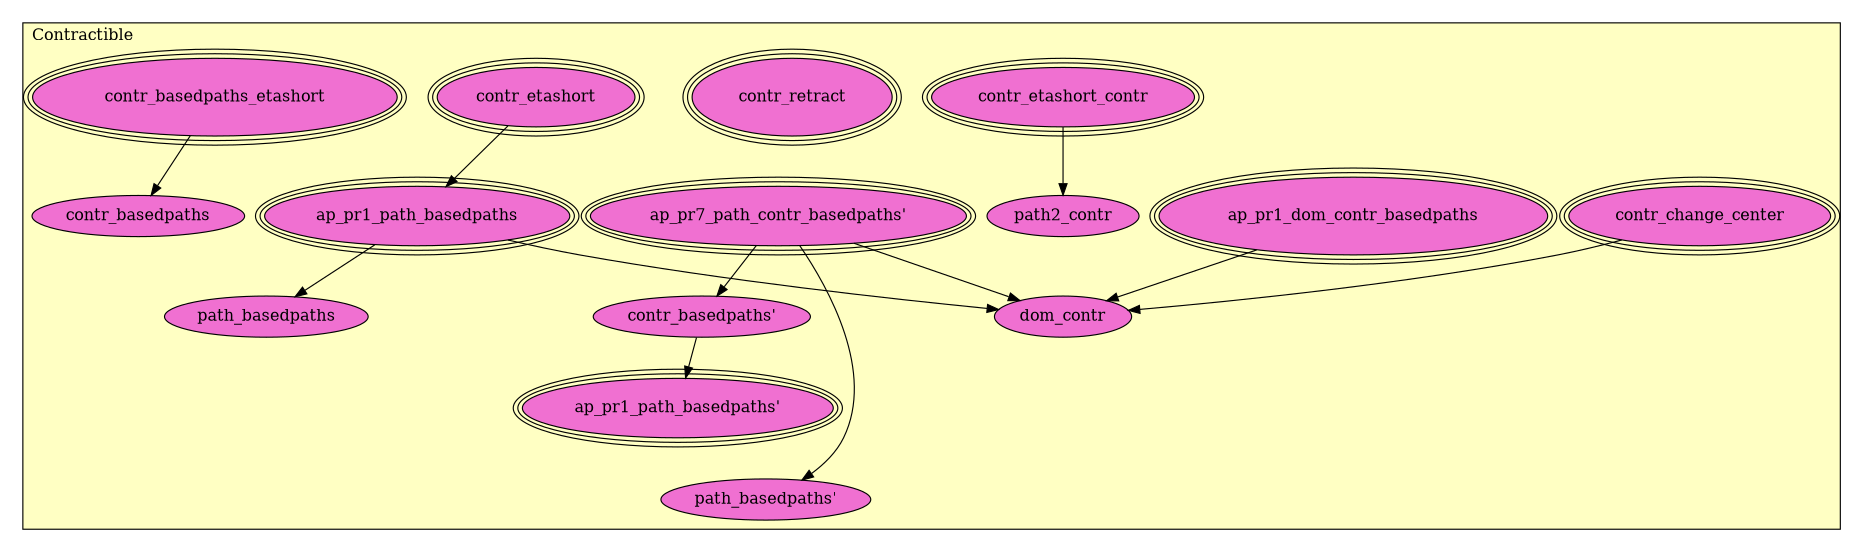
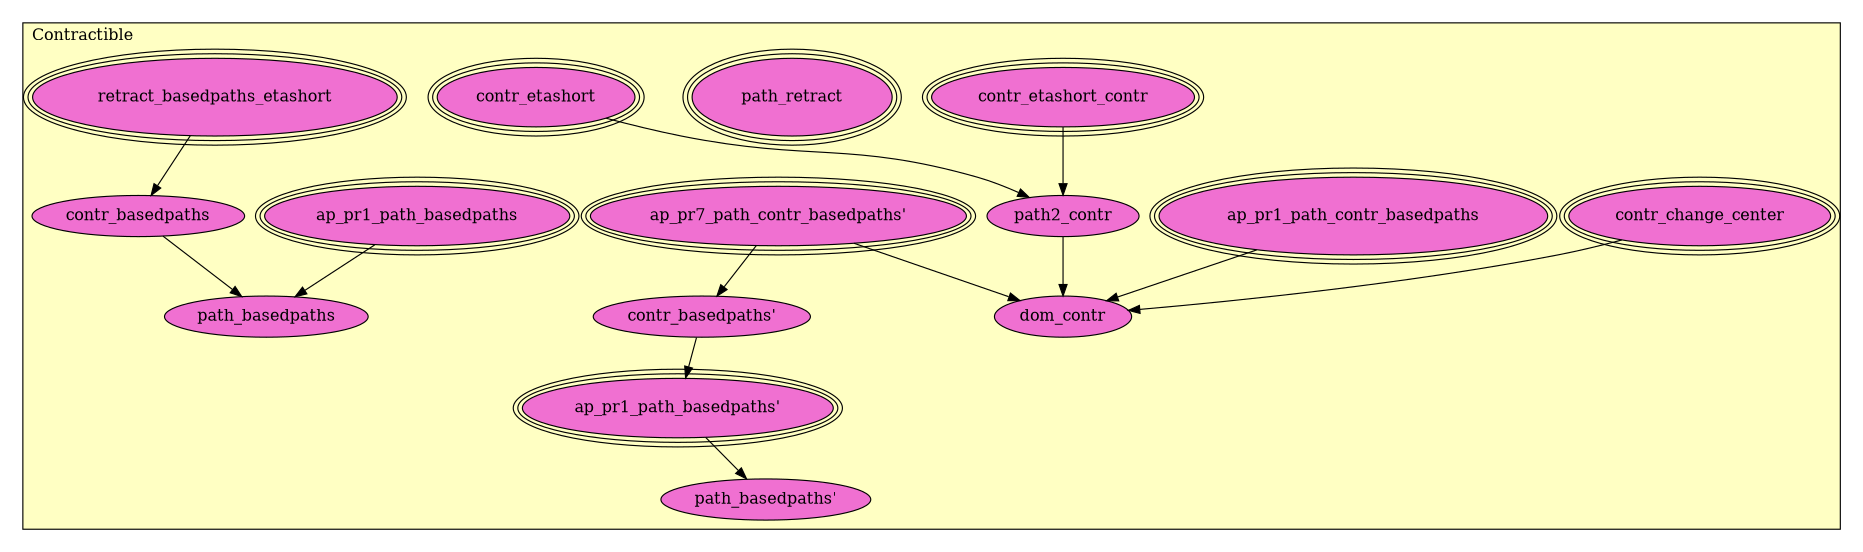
(215, 97) -> (215, 97)
(792, 97) -> (792, 97)
(481, 152) -> (813, 152)
(1353, 216) -> (1353, 216)
none -> (198, 263)
(746, 281) -> (1063, 261)
(852, 361) -> (722, 454)
